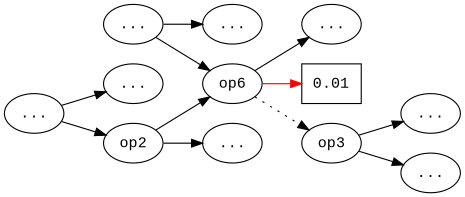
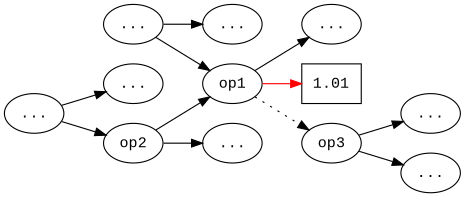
(232, 84) -> (232, 84)
(332, 84) -> (332, 84)
